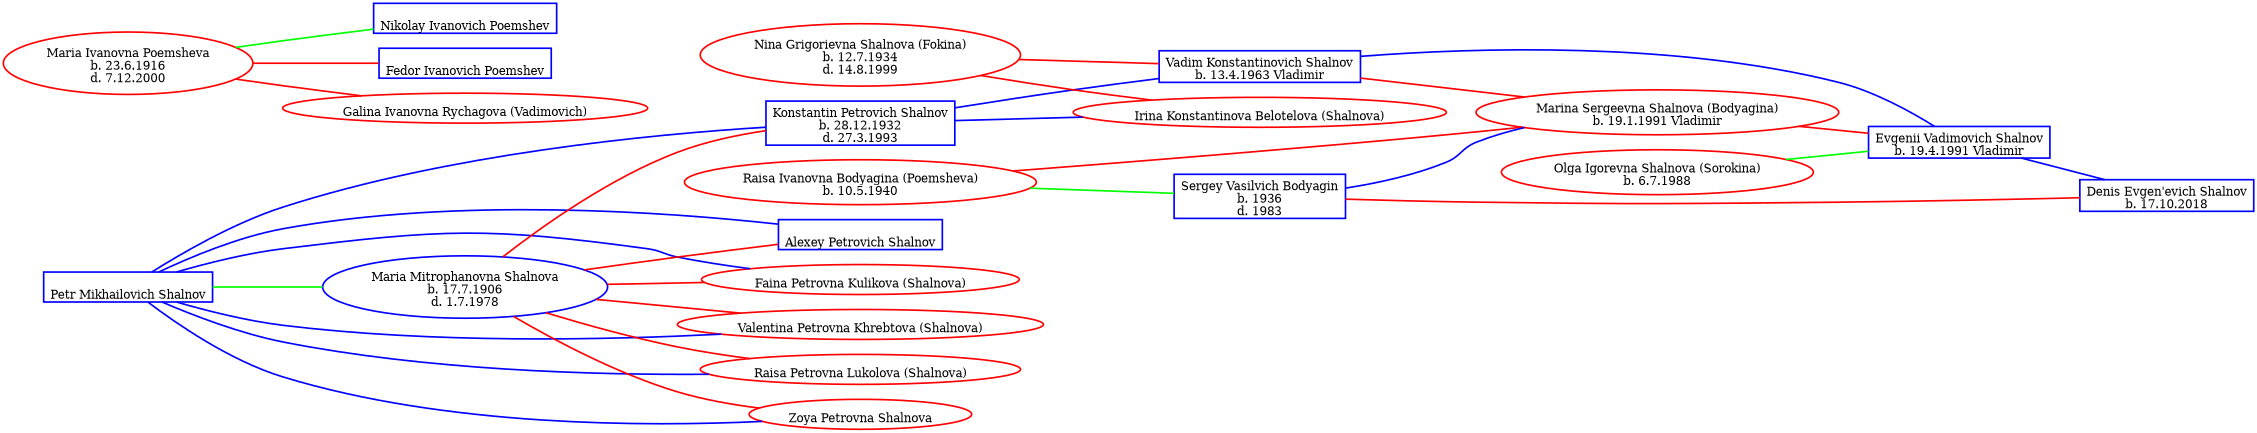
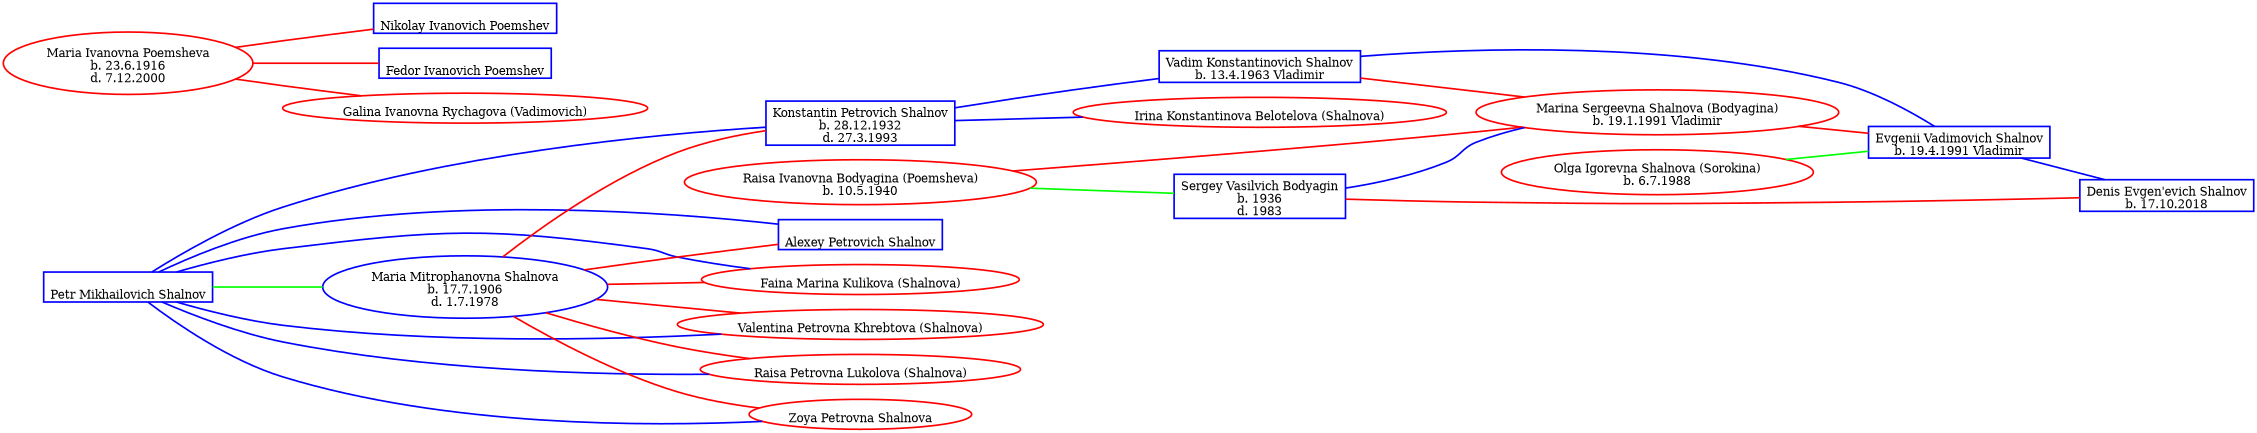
(305, 38) -> (305, 38)
(860, 55) -> none
(860, 280) -> (860, 280)
